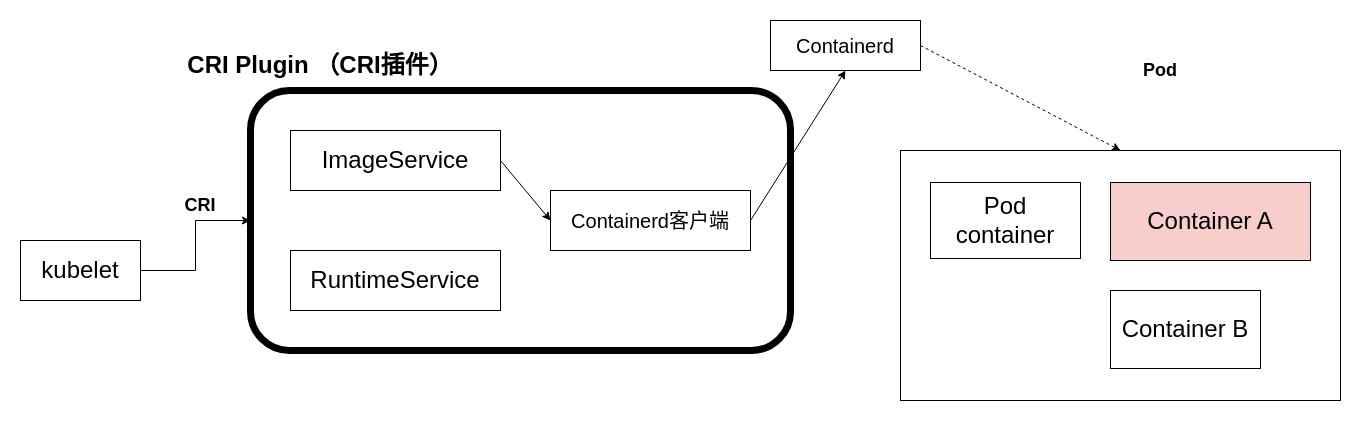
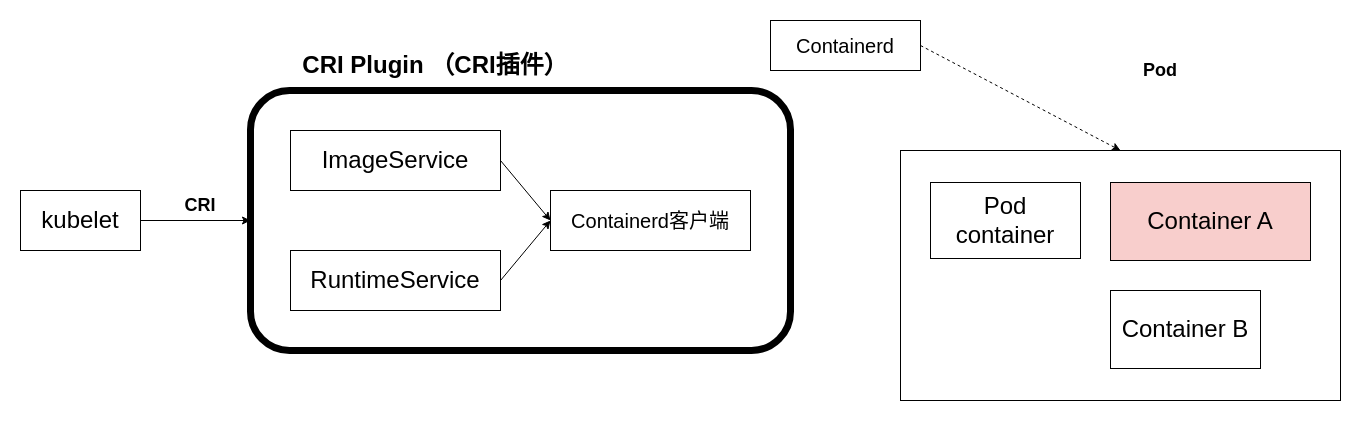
(321, 66) -> (436, 66)
(817, 115) -> none
none -> (523, 253)
(81, 271) -> (81, 221)
